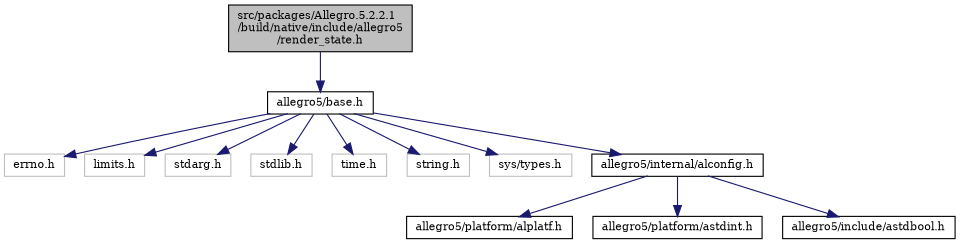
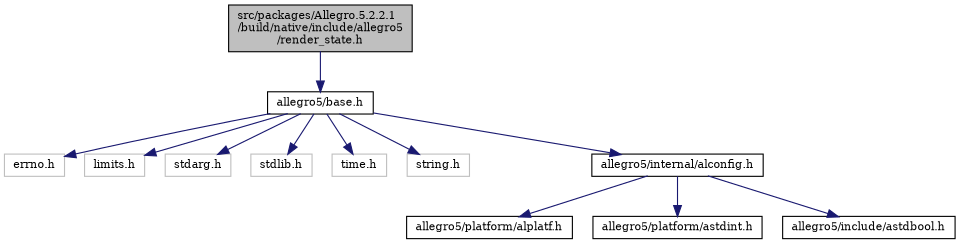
(531, 165) -> none
